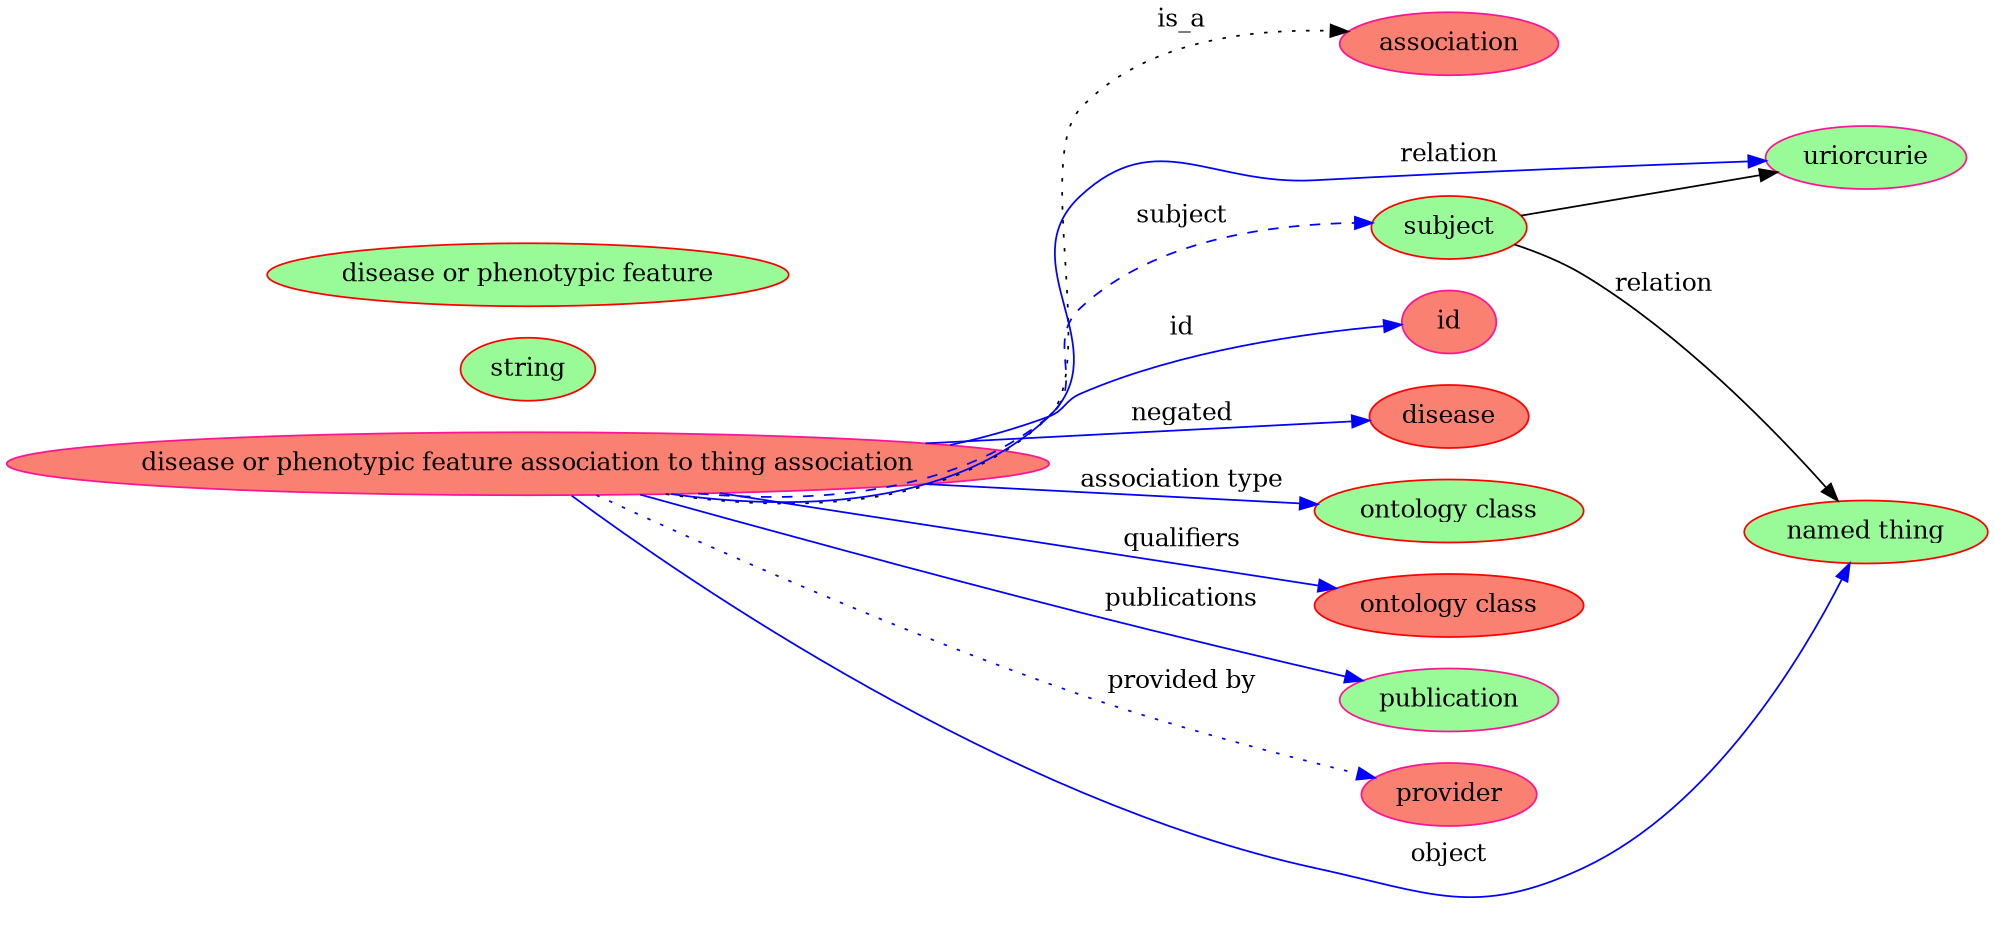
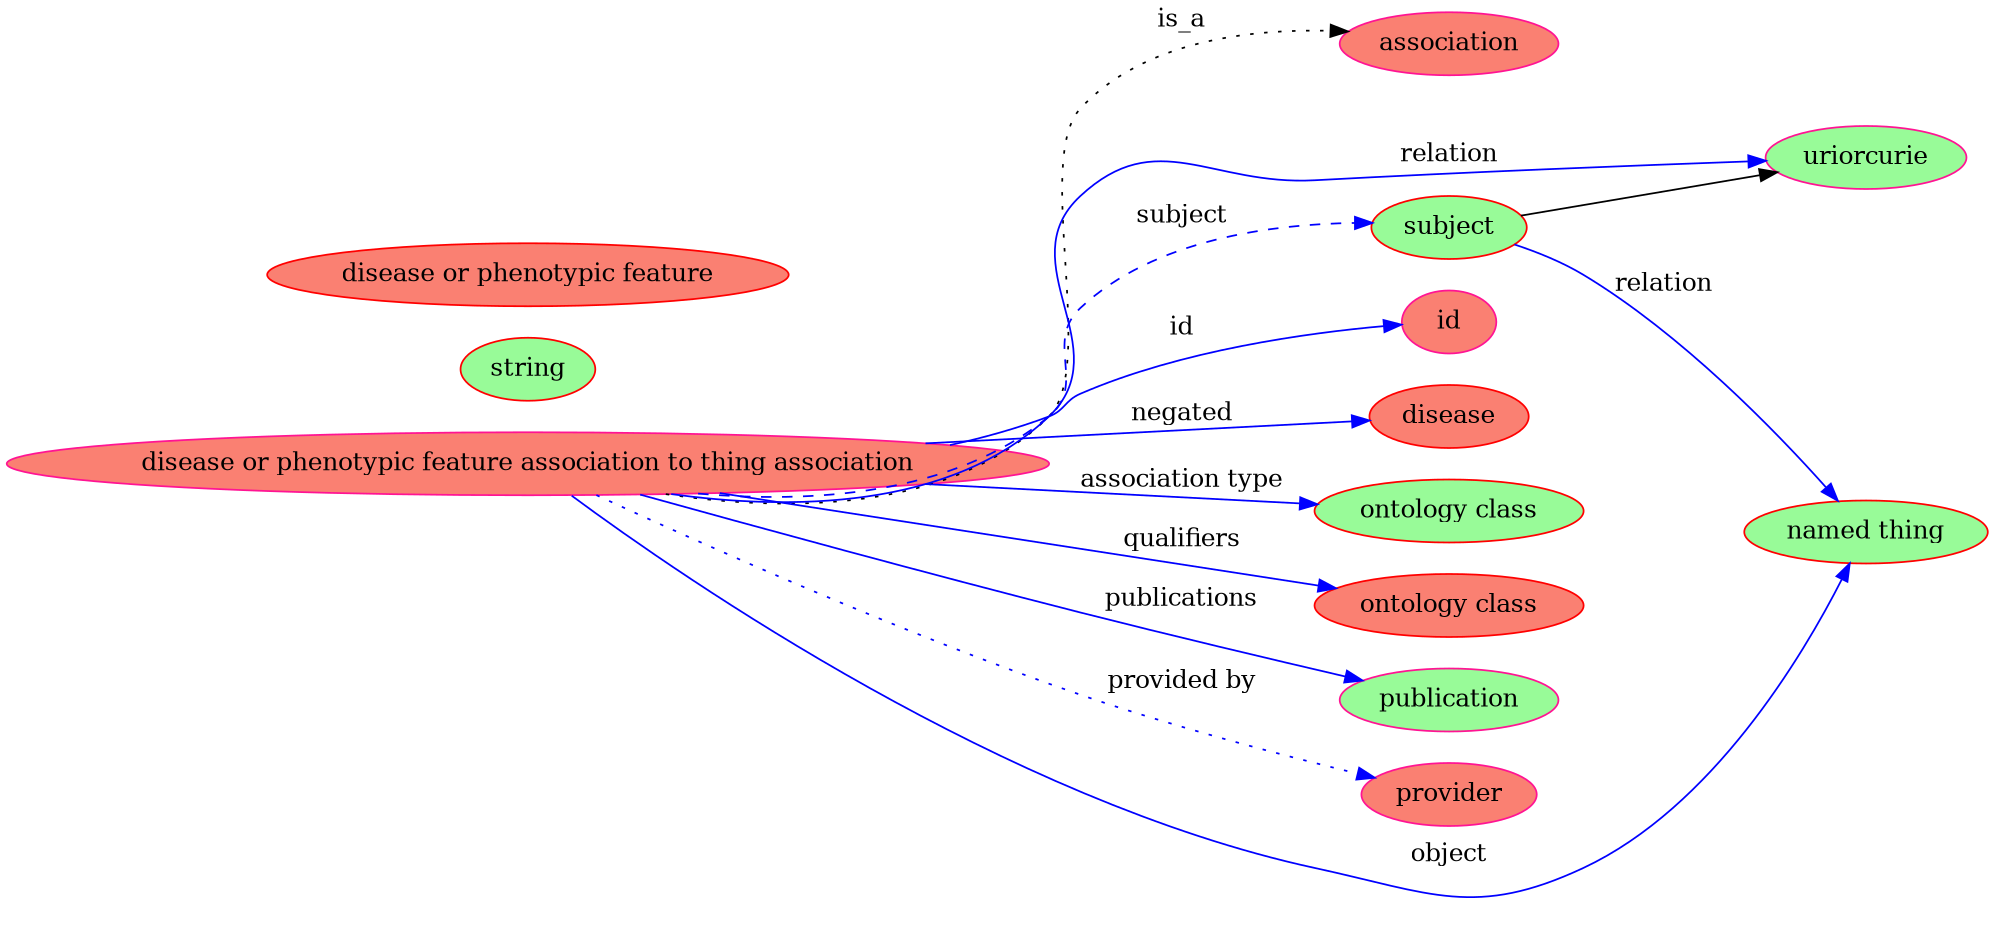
(528, 275) -> (528, 275)
(1684, 348) -> (1684, 348)
